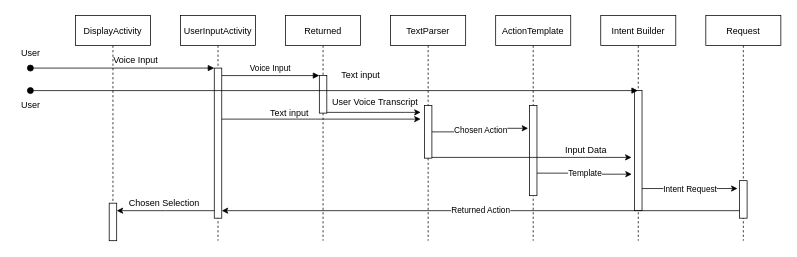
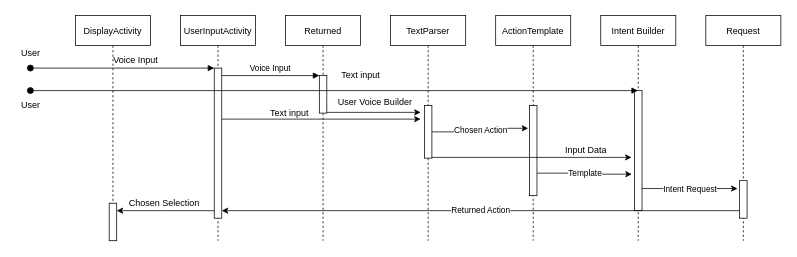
(375, 102) -> (375, 102)
